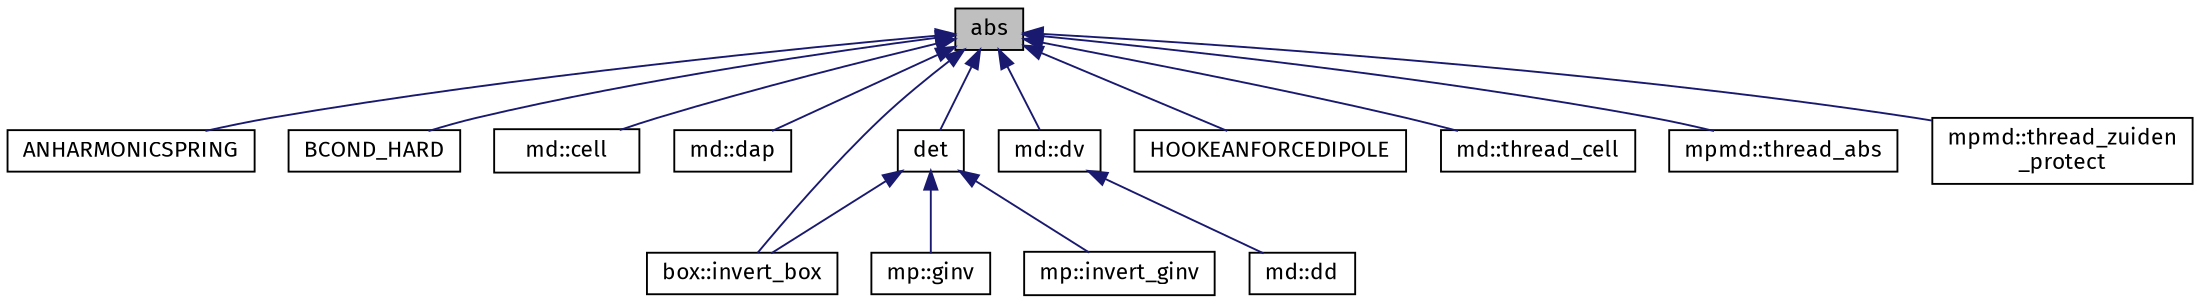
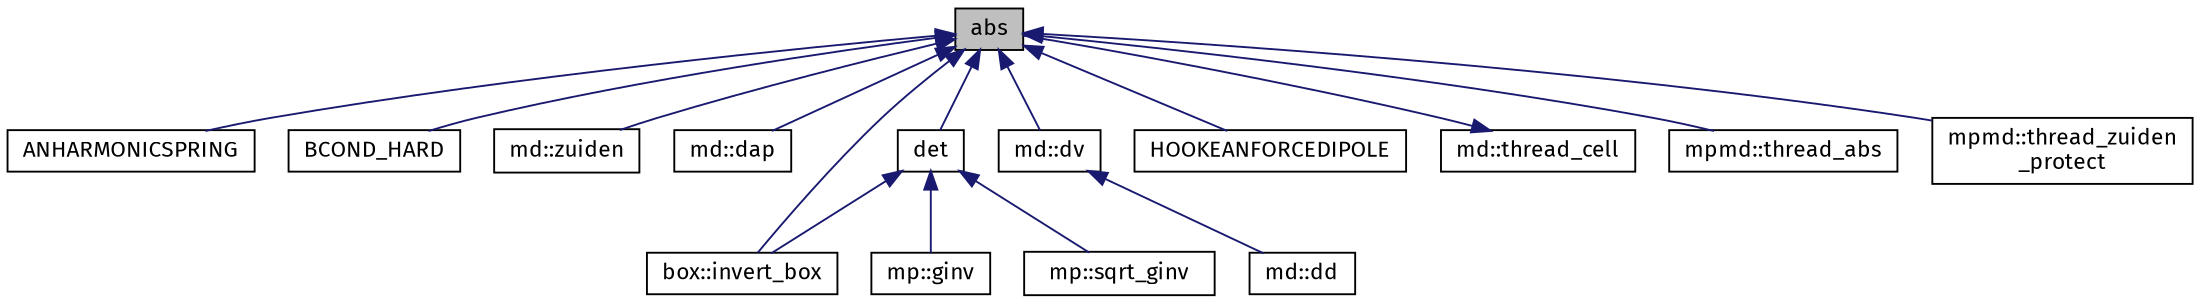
(1251, 84) -> (1249, 77)
(567, 151) -> (567, 151)
(1119, 273) -> (1119, 273)
